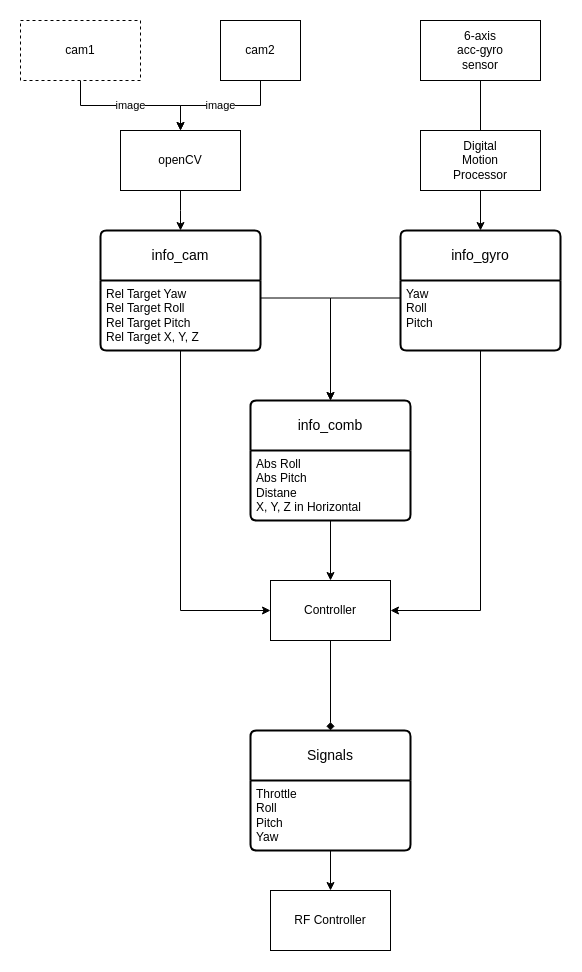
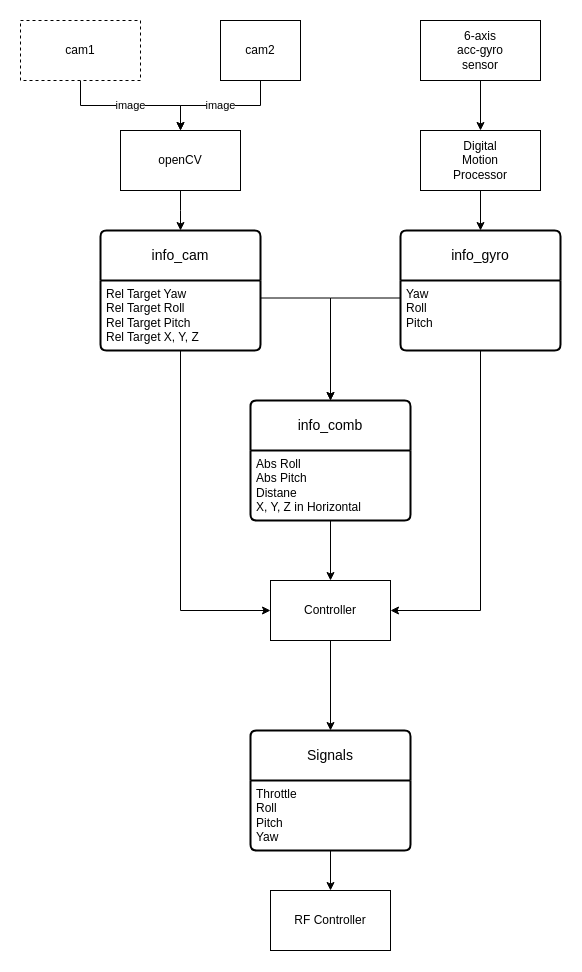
(481, 125) -> (481, 122)
(331, 722) -> (331, 722)
